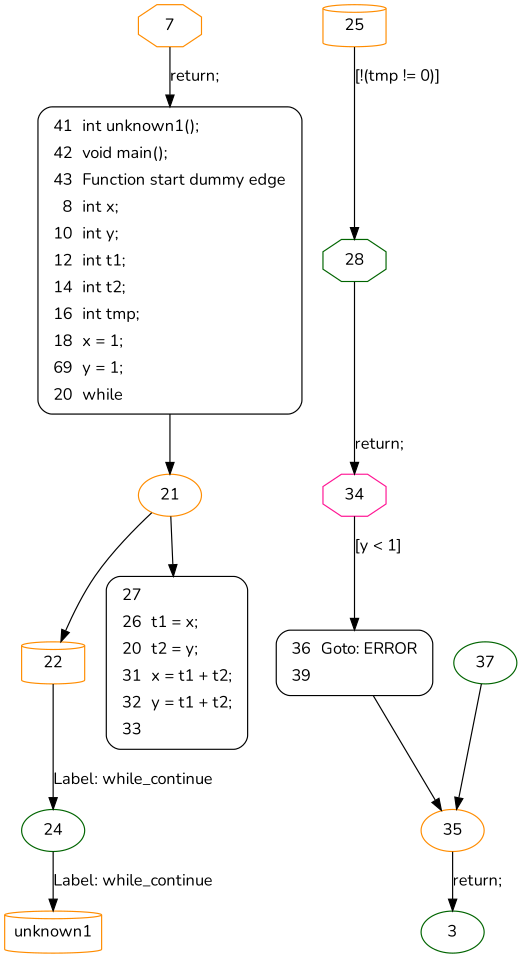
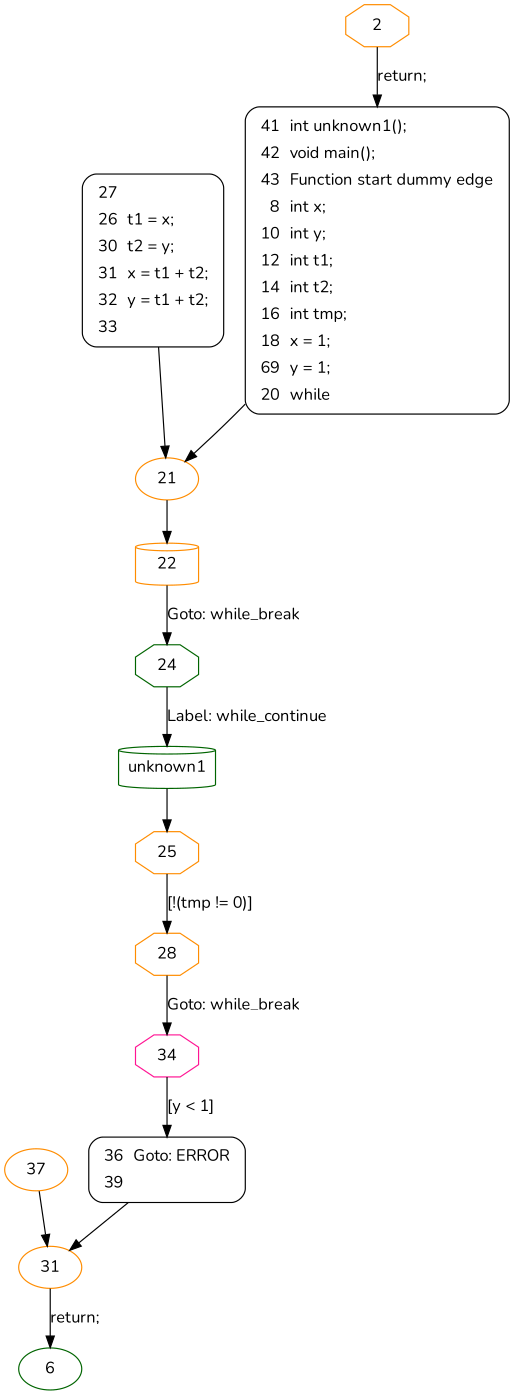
(170, 26) -> (377, 26)
(355, 26) -> (167, 853)
(355, 260) -> (167, 954)
(380, 444) -> (234, 1005)
(172, 540) -> (162, 397)
(132, 649) -> (108, 246)
(485, 663) -> (36, 1170)
(133, 780) -> (234, 615)
none -> (167, 804)
(53, 830) -> (167, 666)
(453, 830) -> (50, 1267)
(53, 932) -> (167, 767)
(453, 932) -> (50, 1369)
